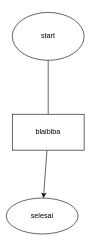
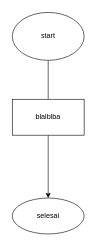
(48, 132) -> (48, 117)
(42, 216) -> (48, 216)
